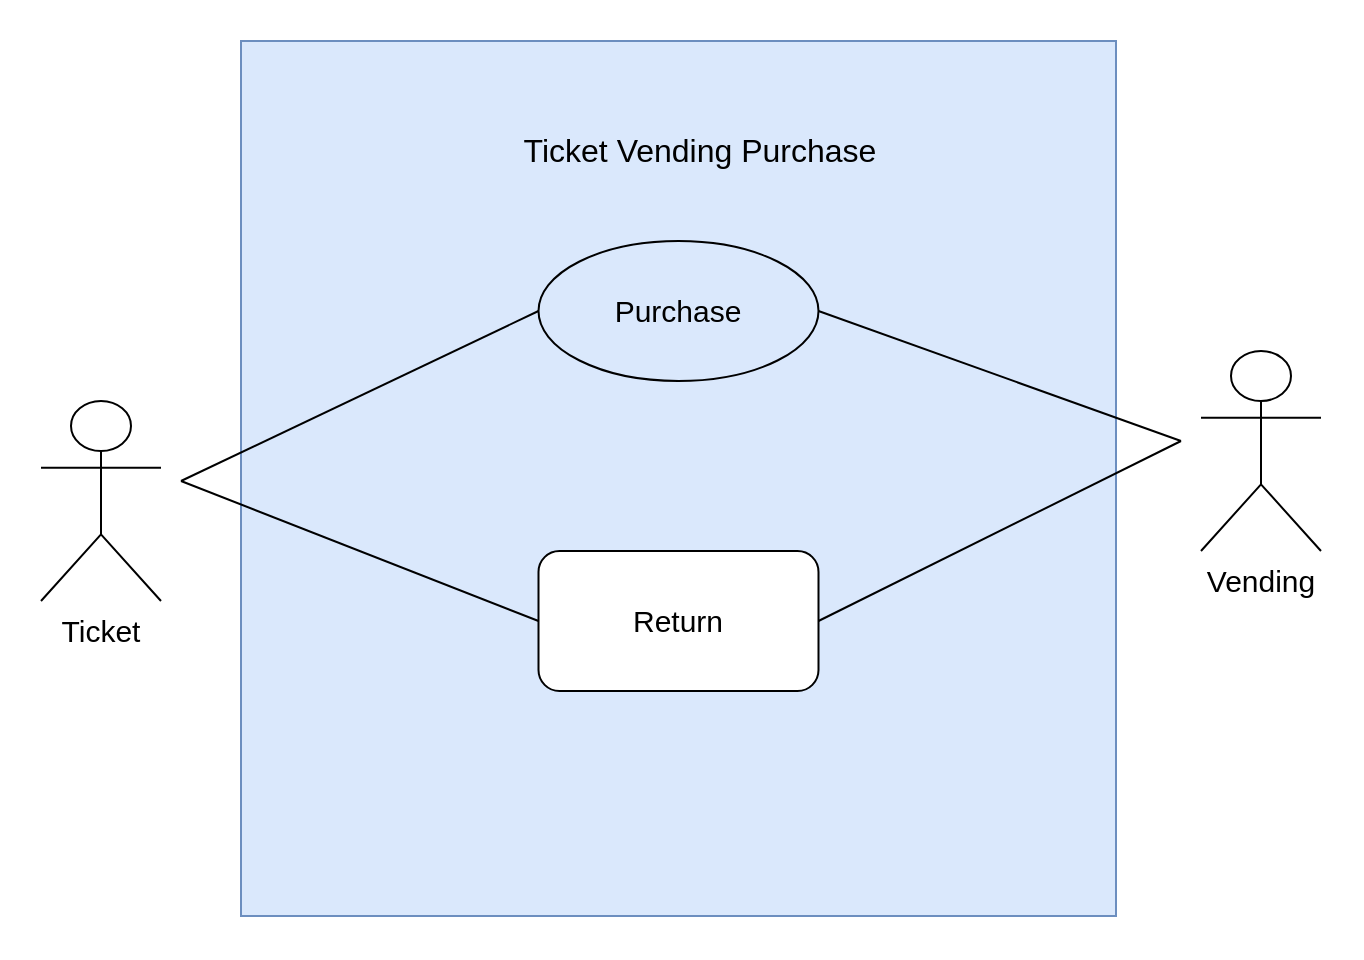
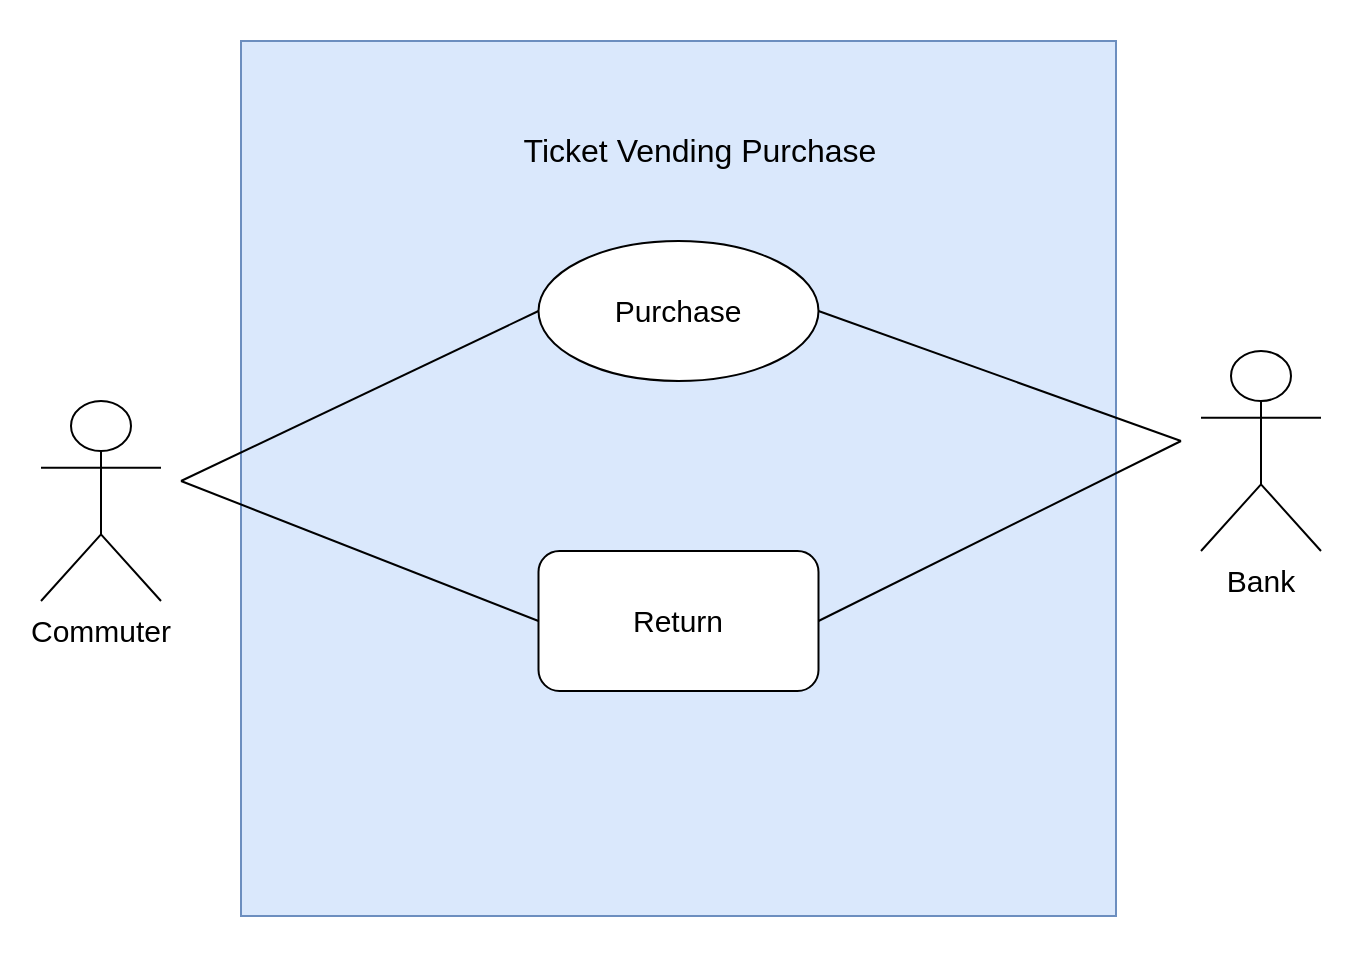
(679, 311) -> (679, 311)
(1262, 579) -> (1262, 579)
(102, 629) -> (102, 629)
